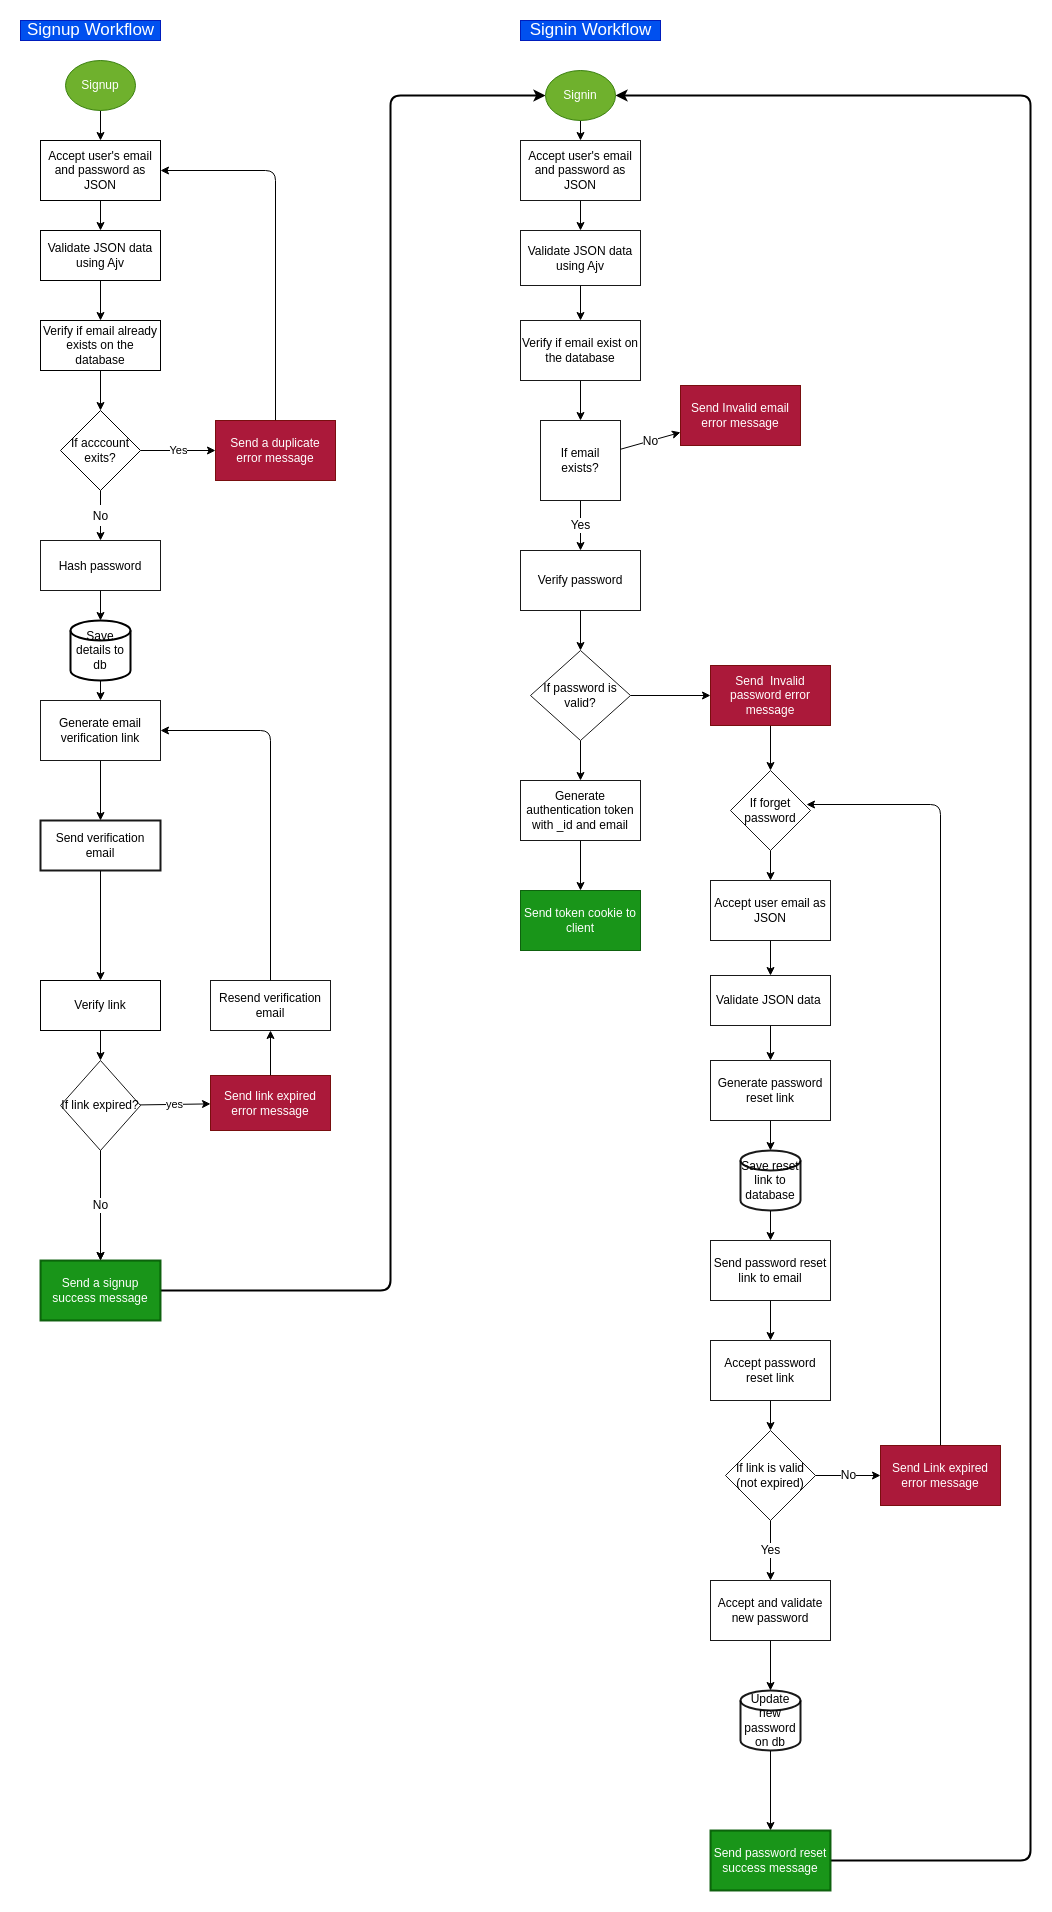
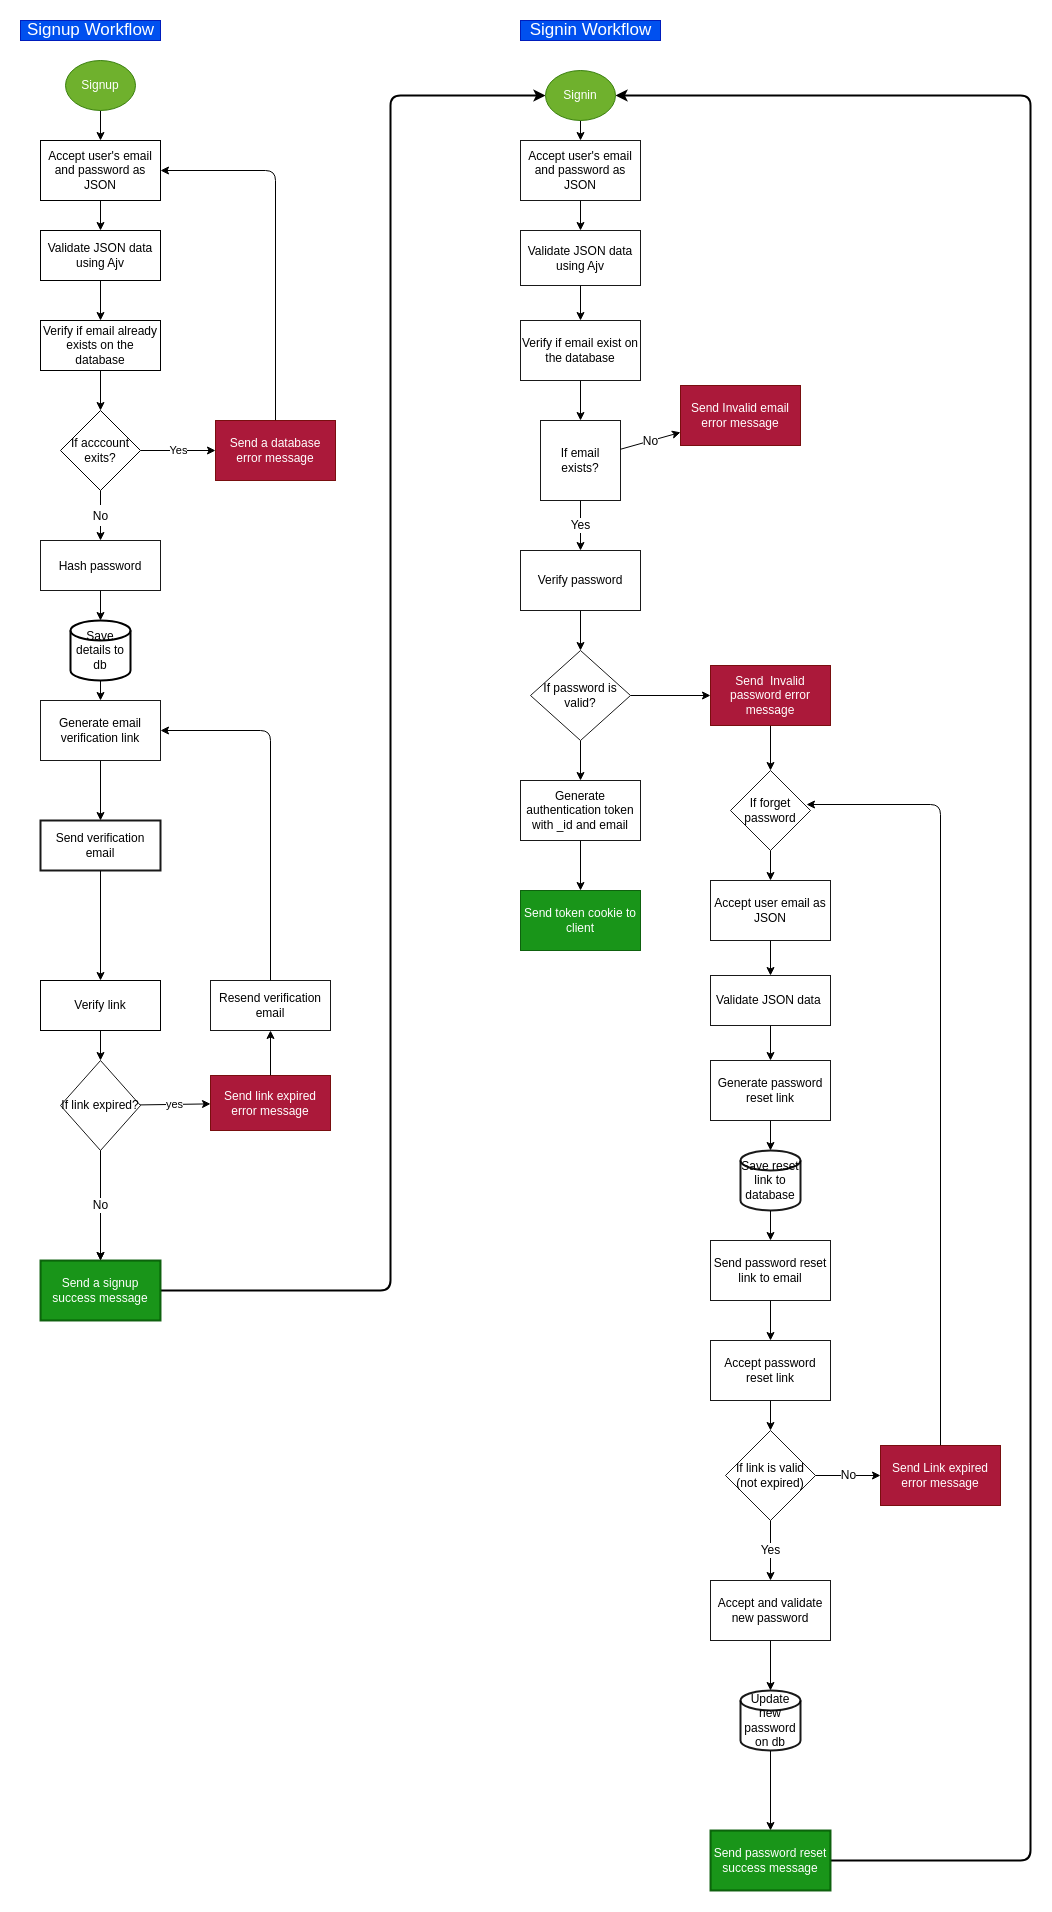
(276, 451) -> (276, 451)
